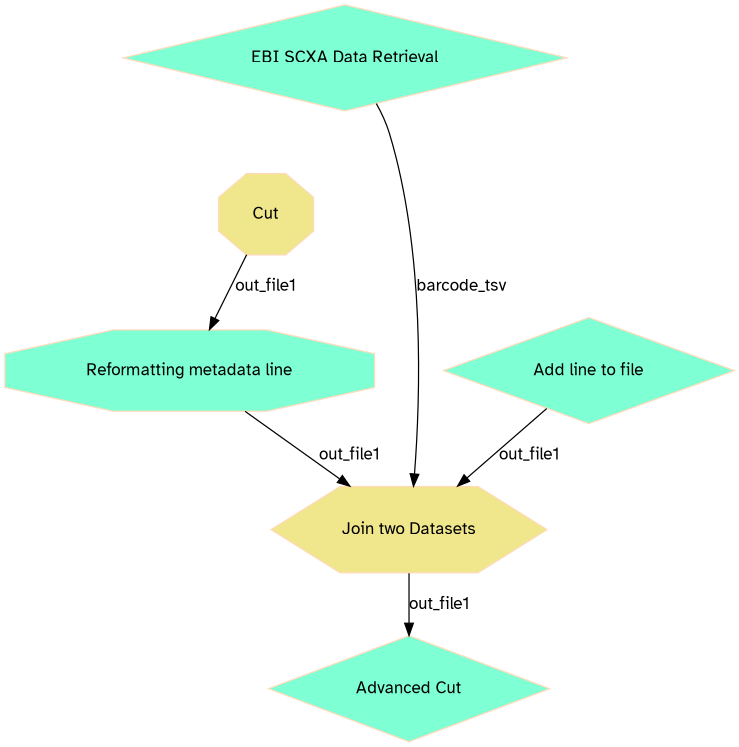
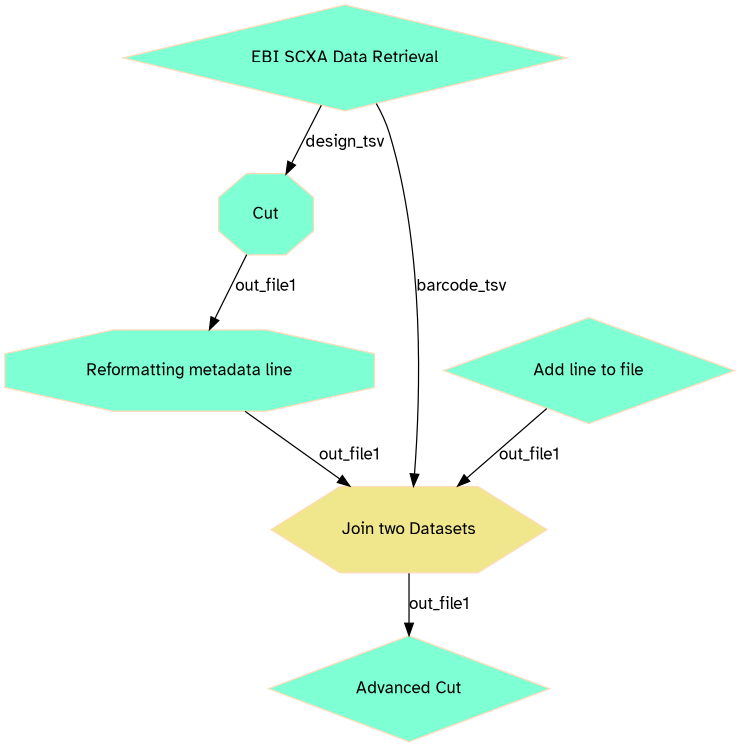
none -> (307, 134)
(266, 214) -> (266, 214)
